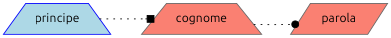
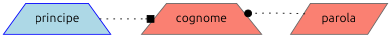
(273, 25) -> (278, 13)
